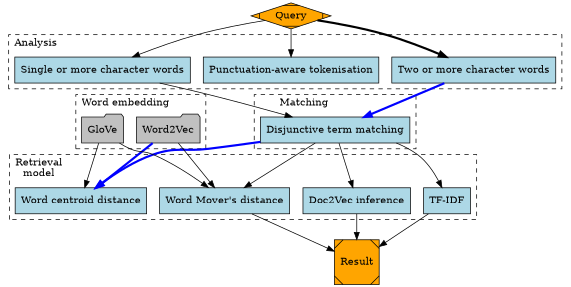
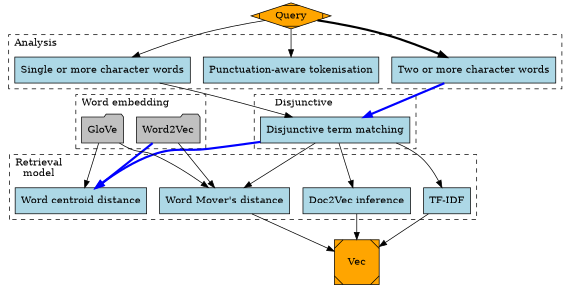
(294, 103) -> (294, 103)
(357, 262) -> (357, 262)
